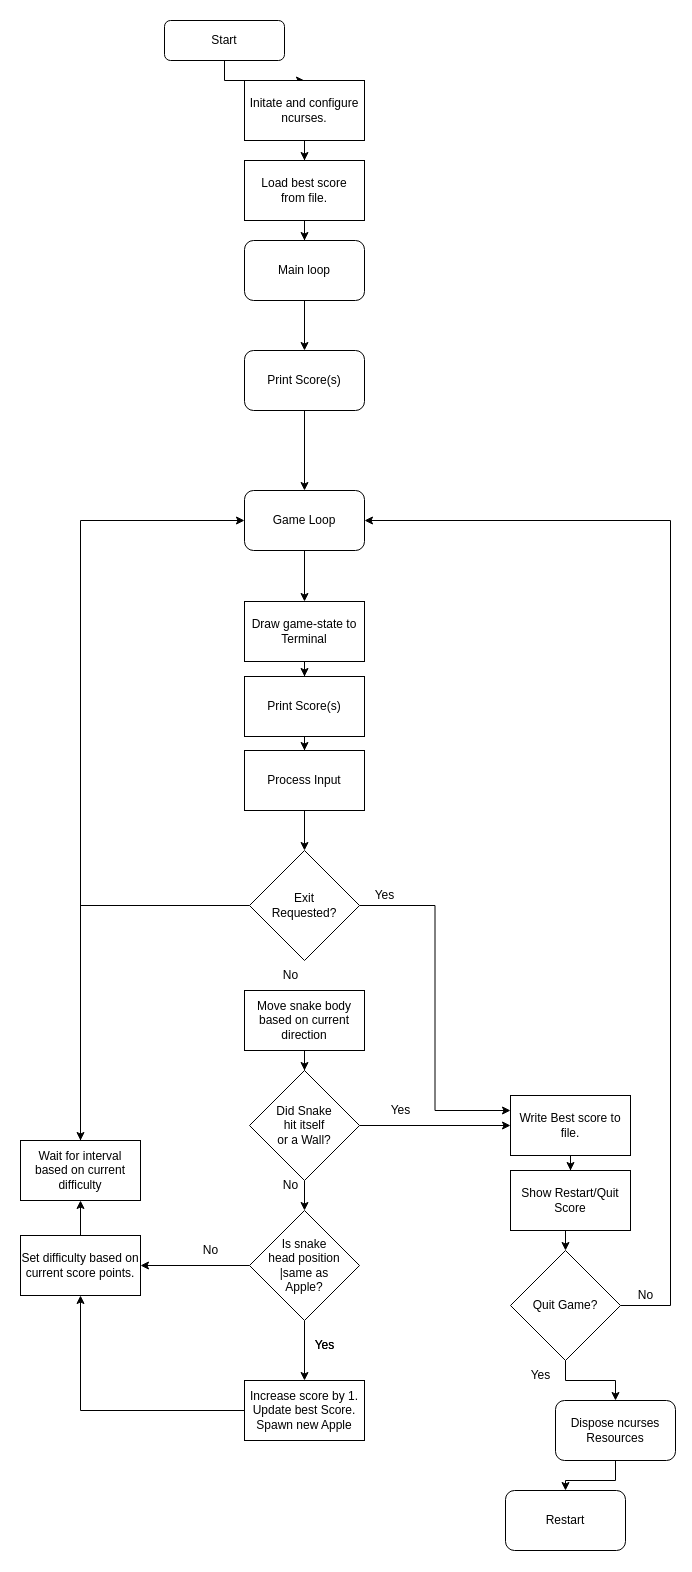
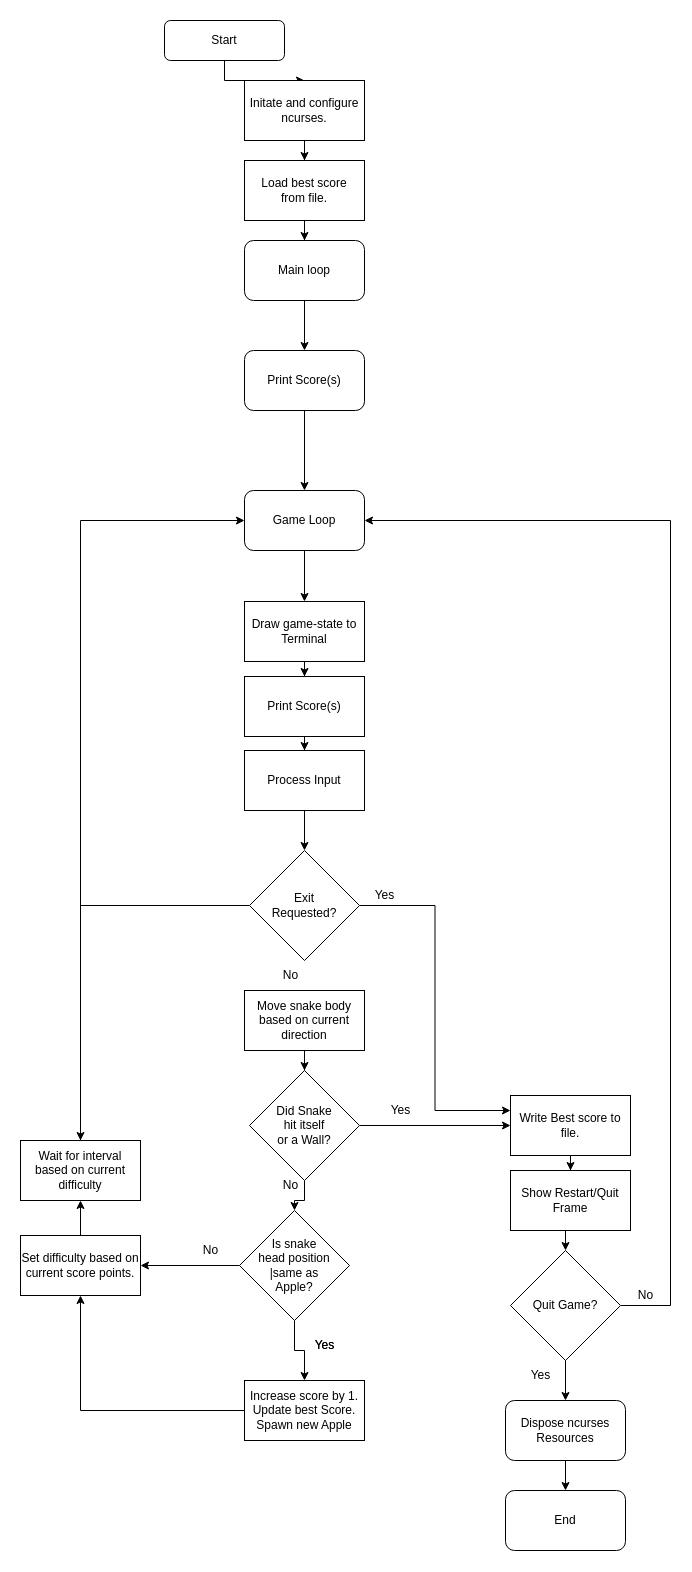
(571, 1201) -> (571, 1201)
(305, 1266) -> (295, 1266)
(616, 1431) -> (566, 1431)
(566, 1521) -> (566, 1521)
